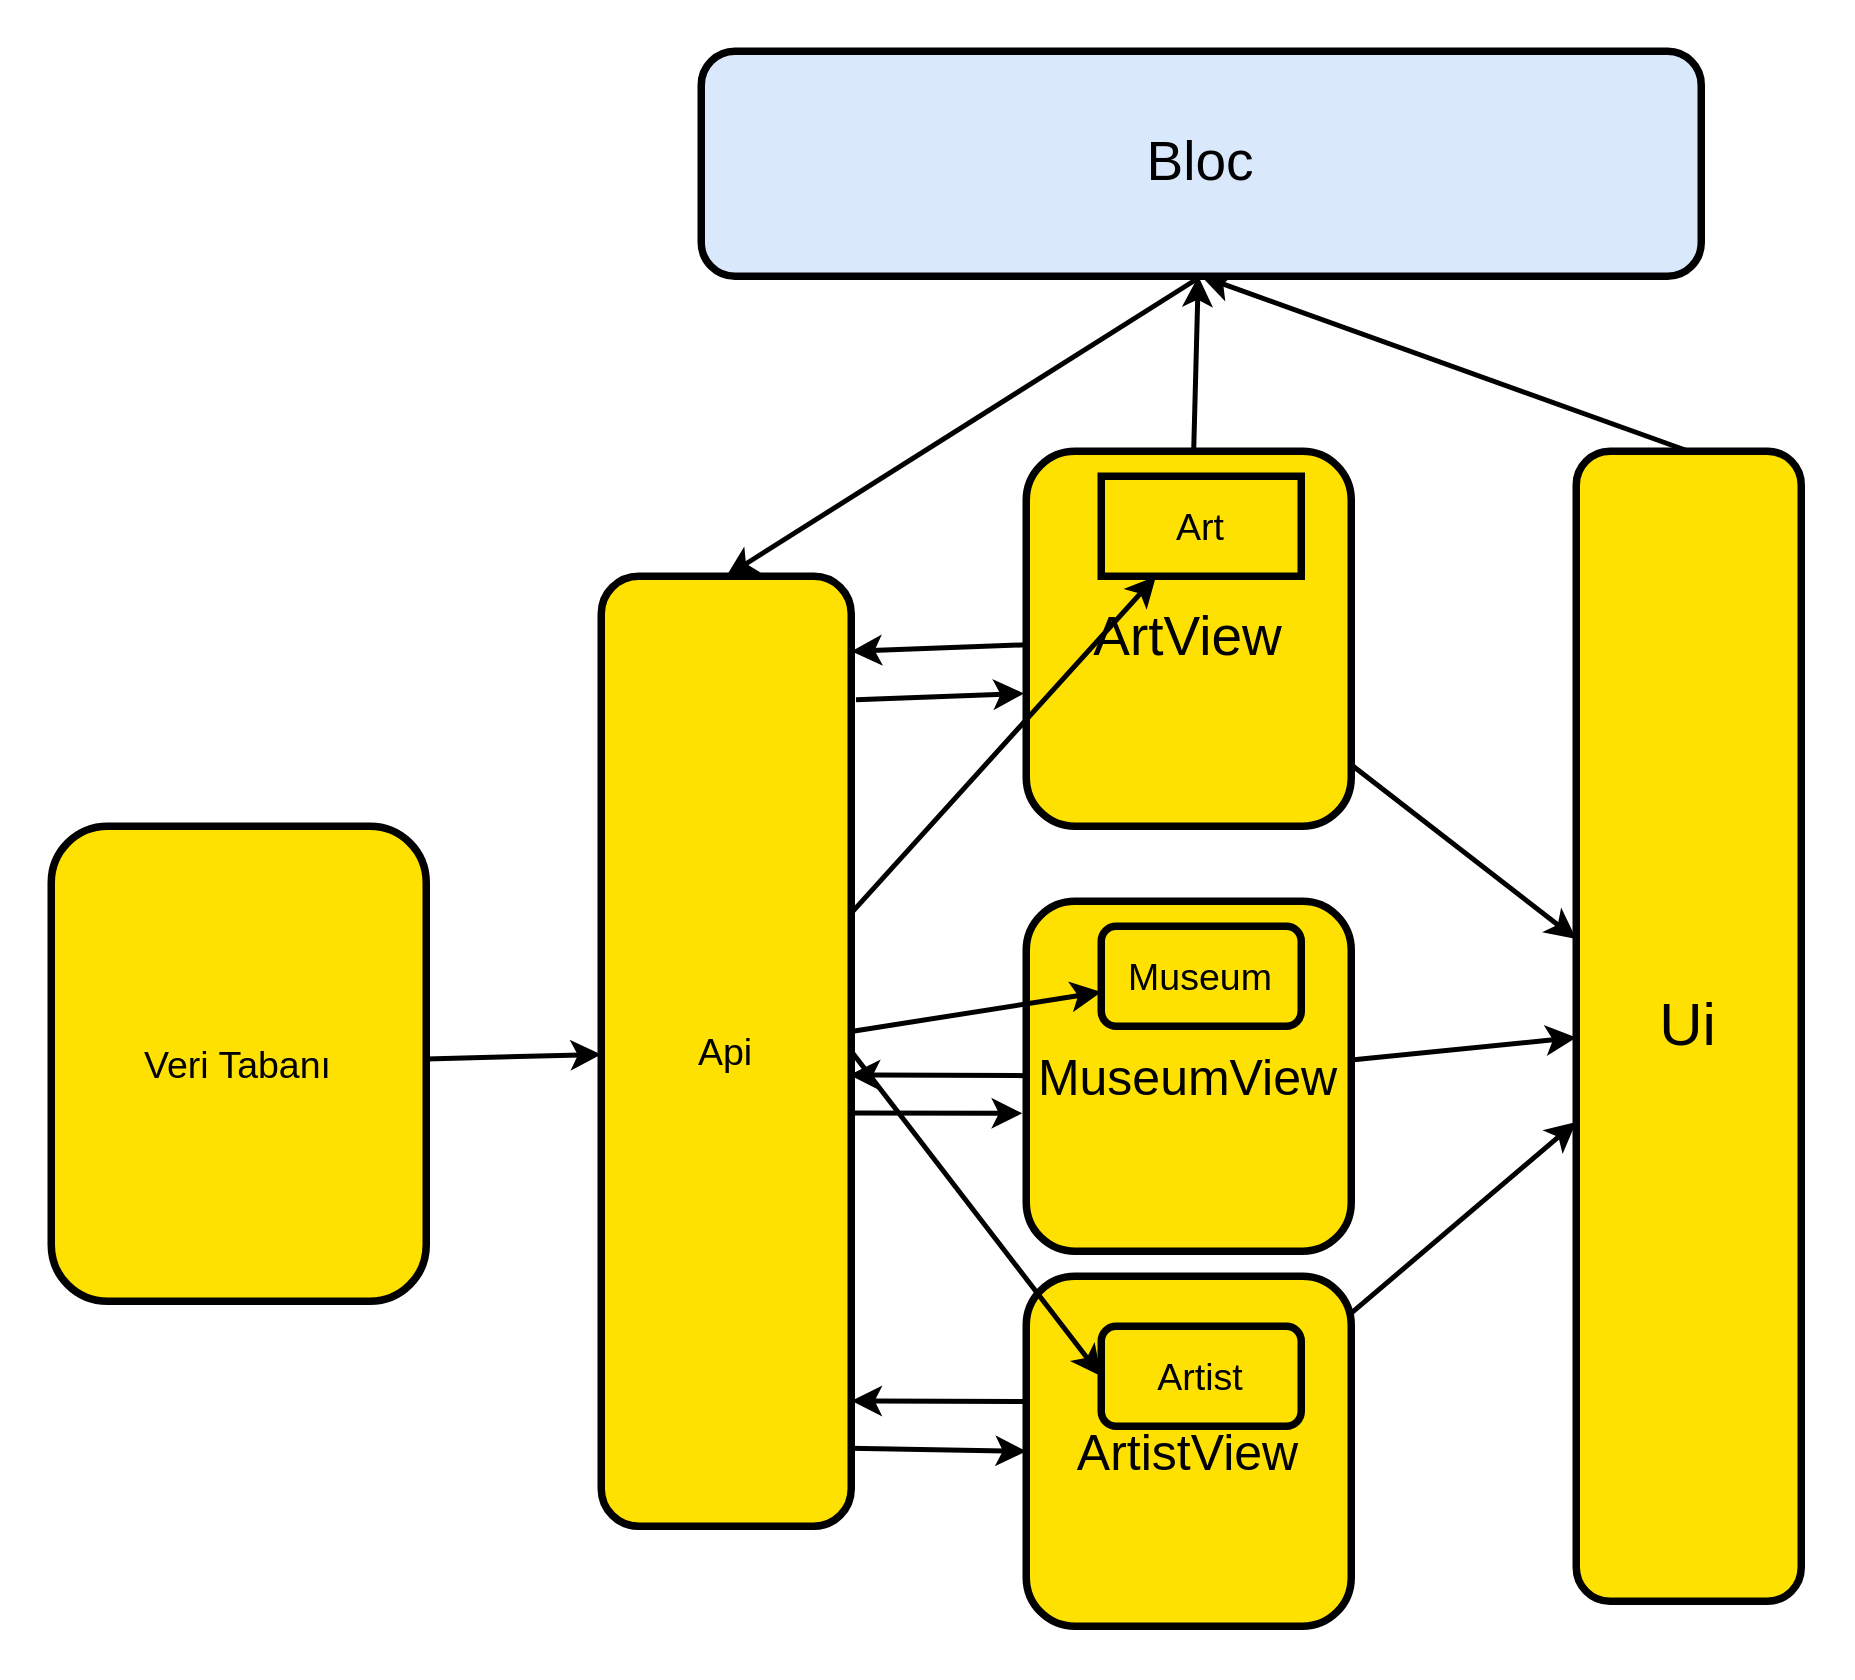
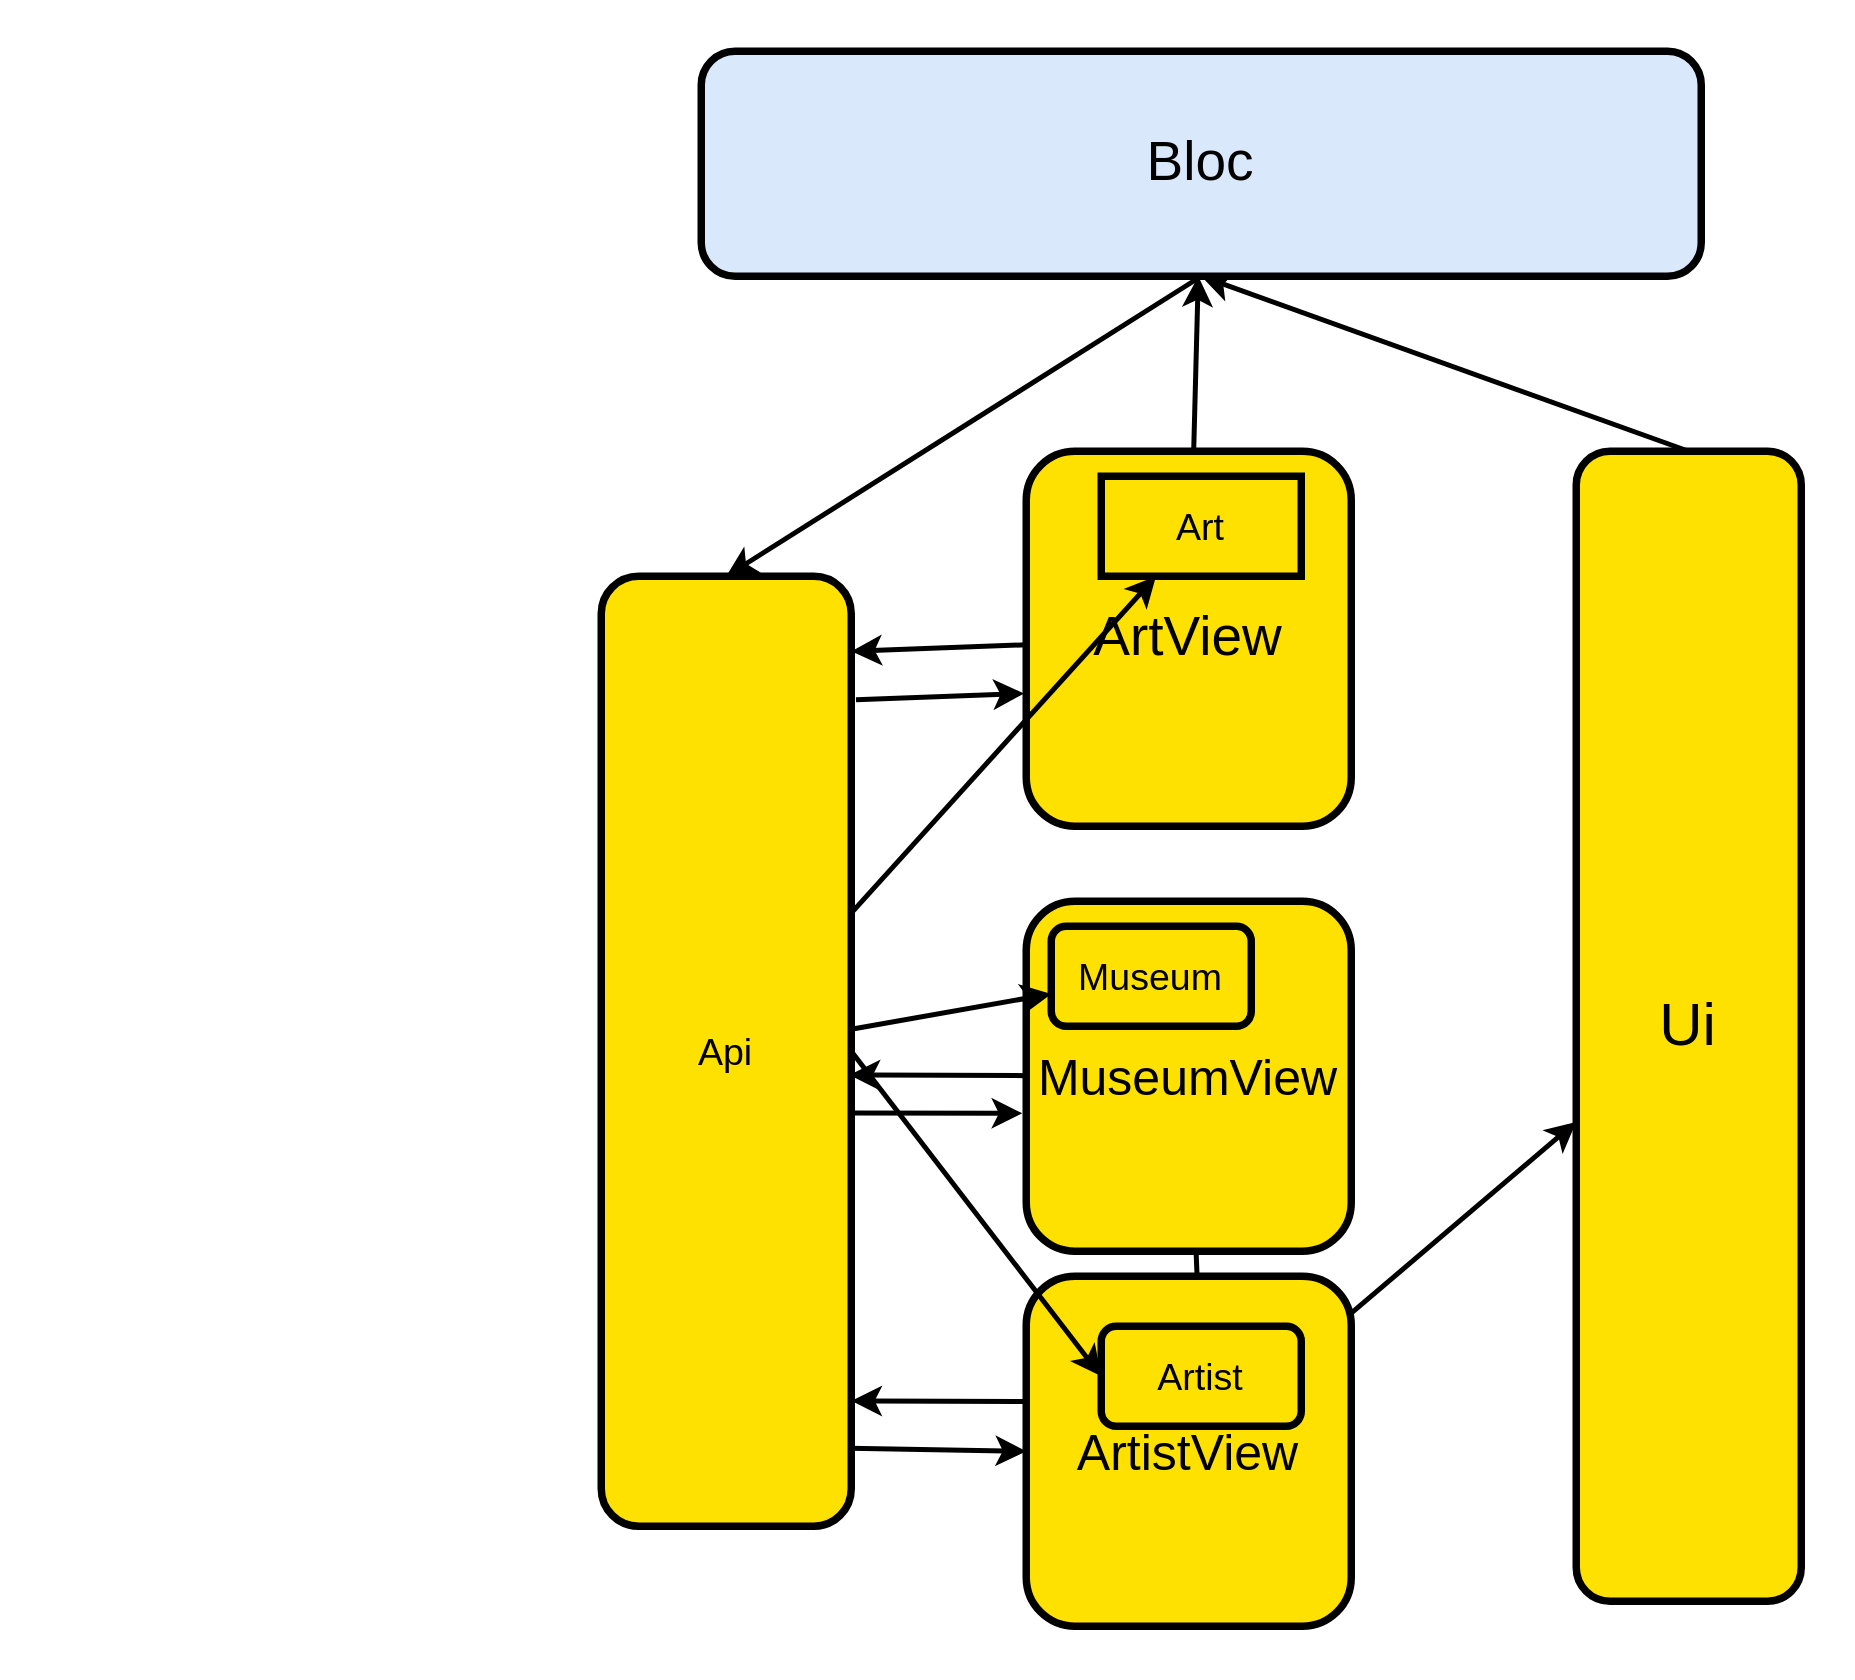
(1456, 846) -> none
(1201, 976) -> (1151, 976)
(1454, 1050) -> (1197, 1263)
(503, 1057) -> none
(239, 1064) -> none
